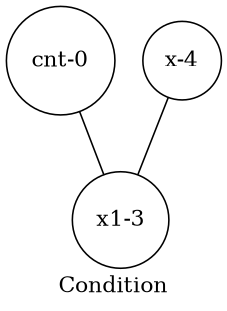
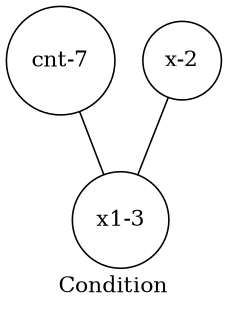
(61, 61) -> (61, 61)
(182, 61) -> (182, 61)
